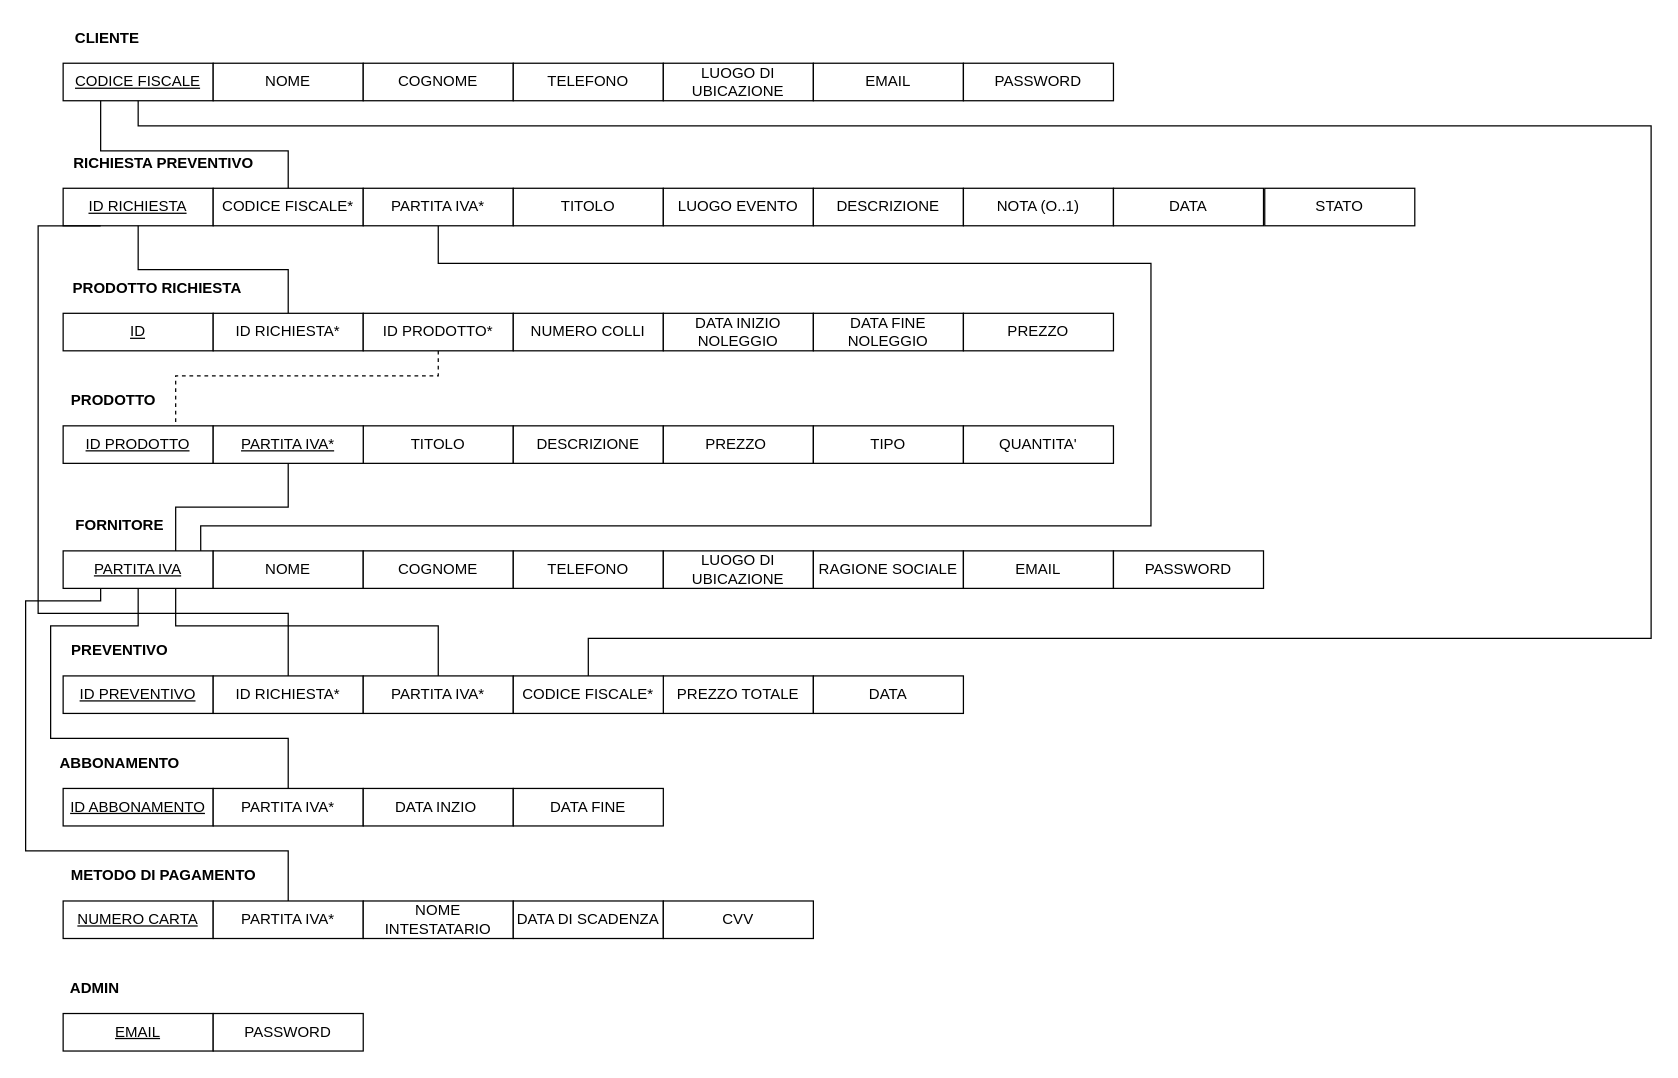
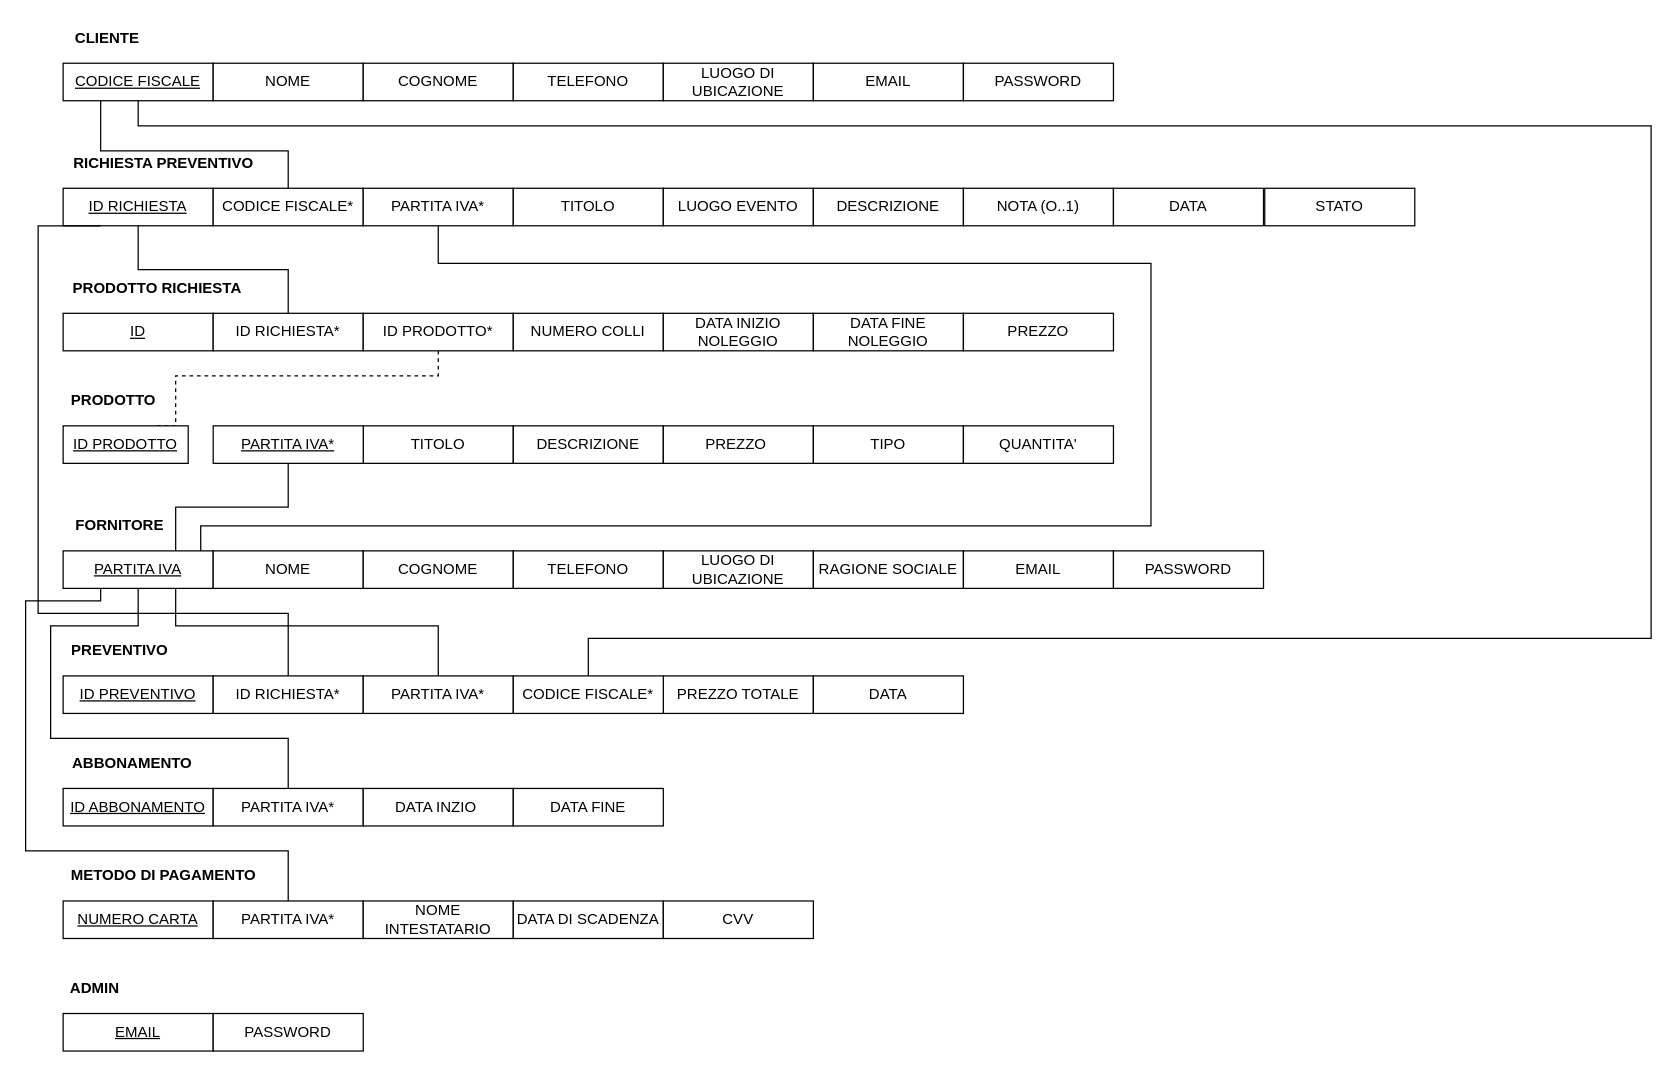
(138, 444) -> (126, 444)
(119, 763) -> (132, 763)
